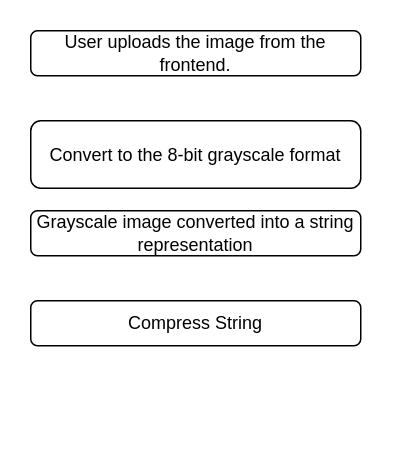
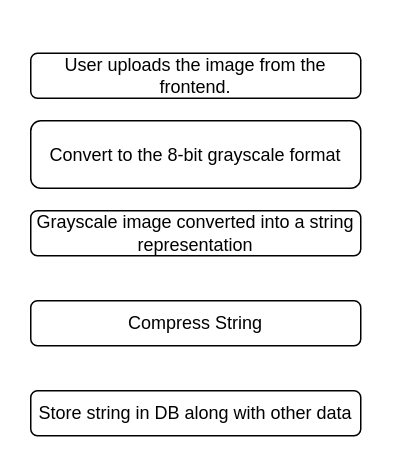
(196, 53) -> (196, 76)
none -> (196, 413)
